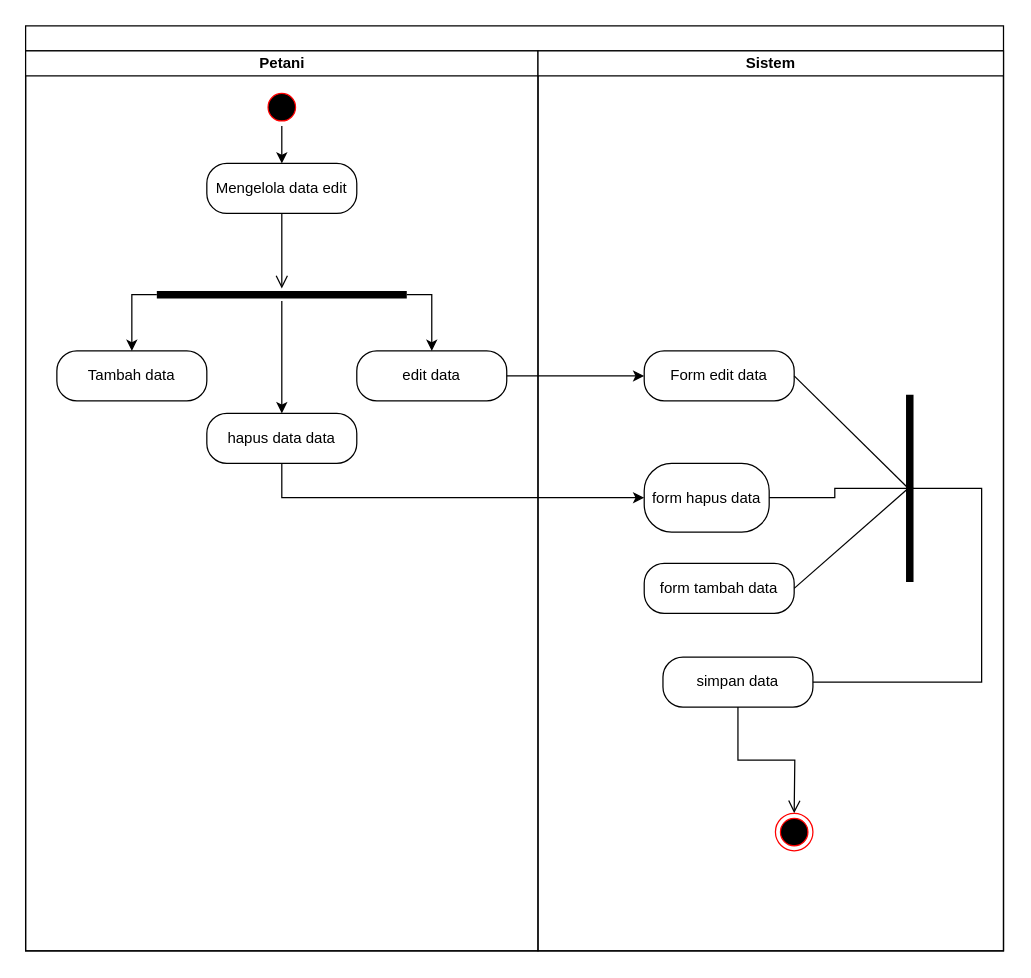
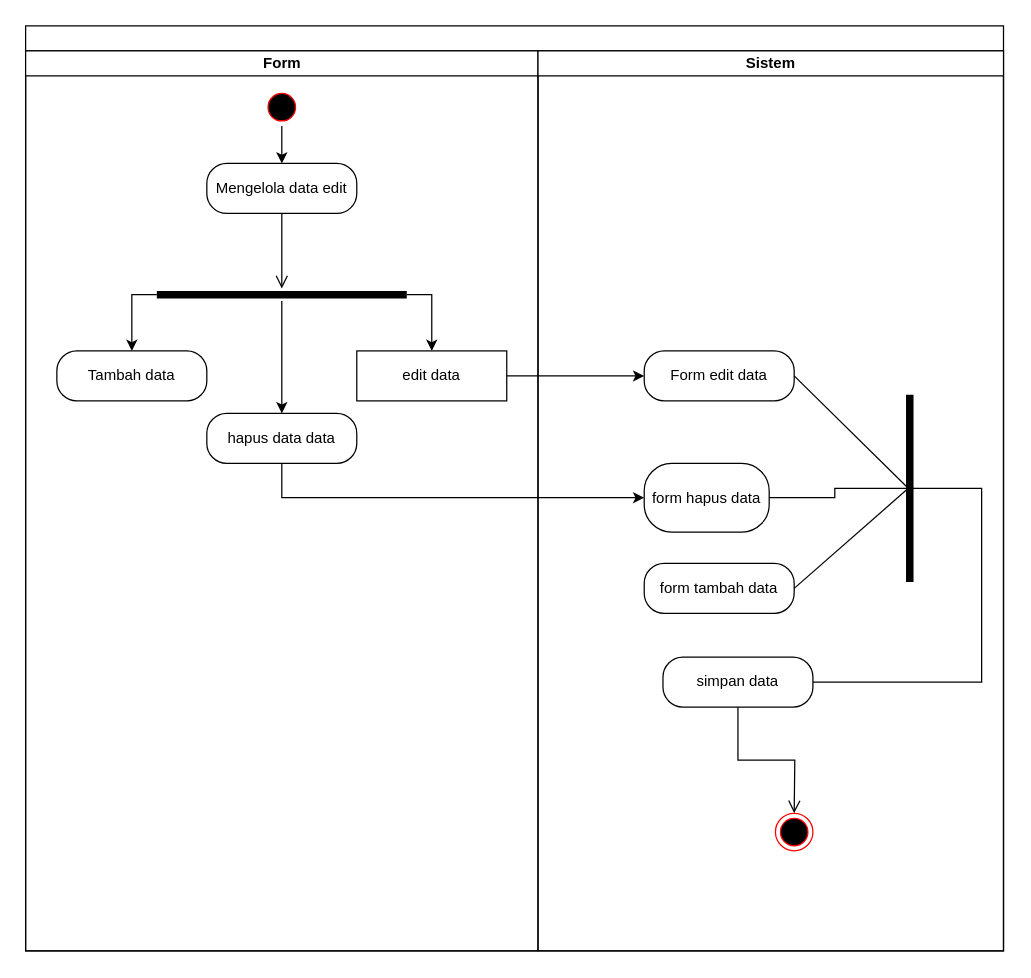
(283, 63) -> (283, 63)
(432, 376) -> (432, 376)
